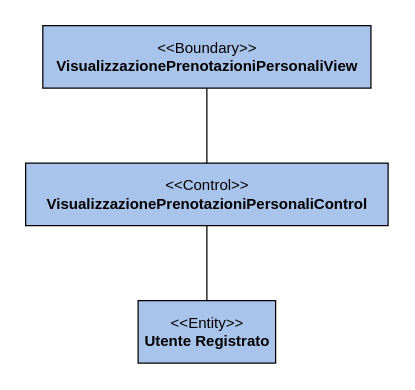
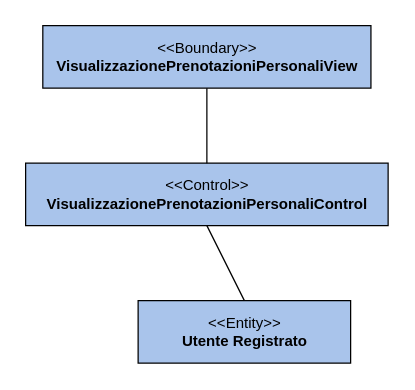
(207, 332) -> (244, 332)
